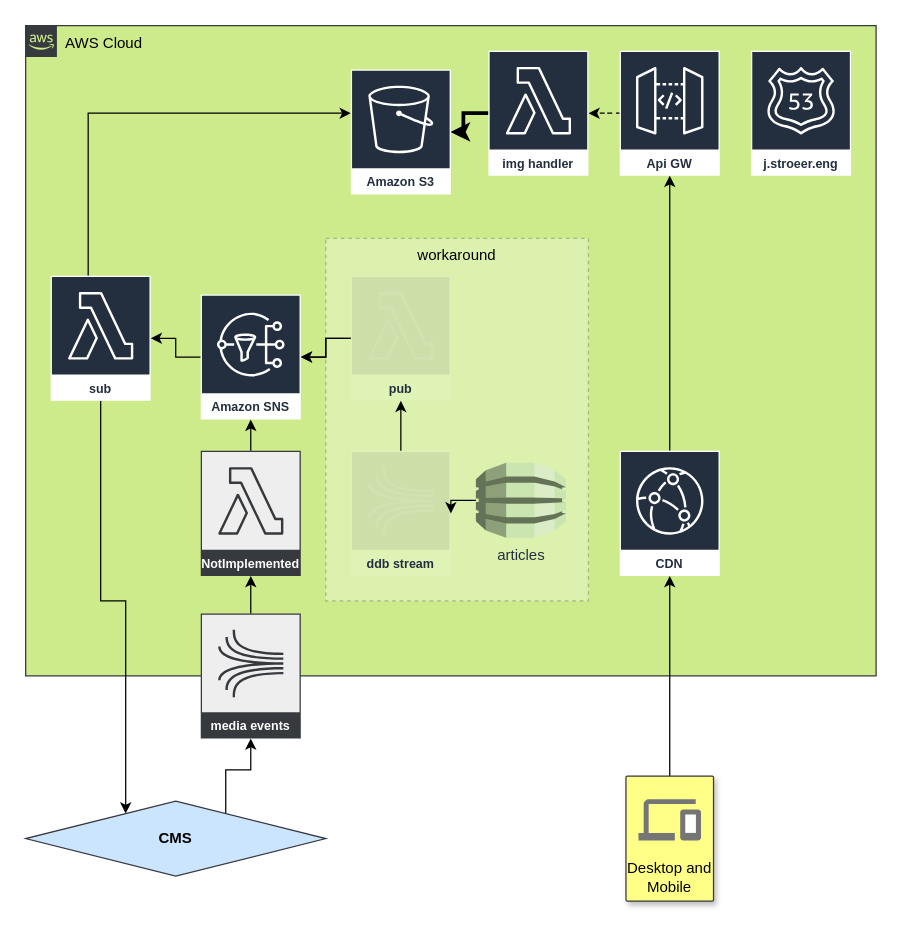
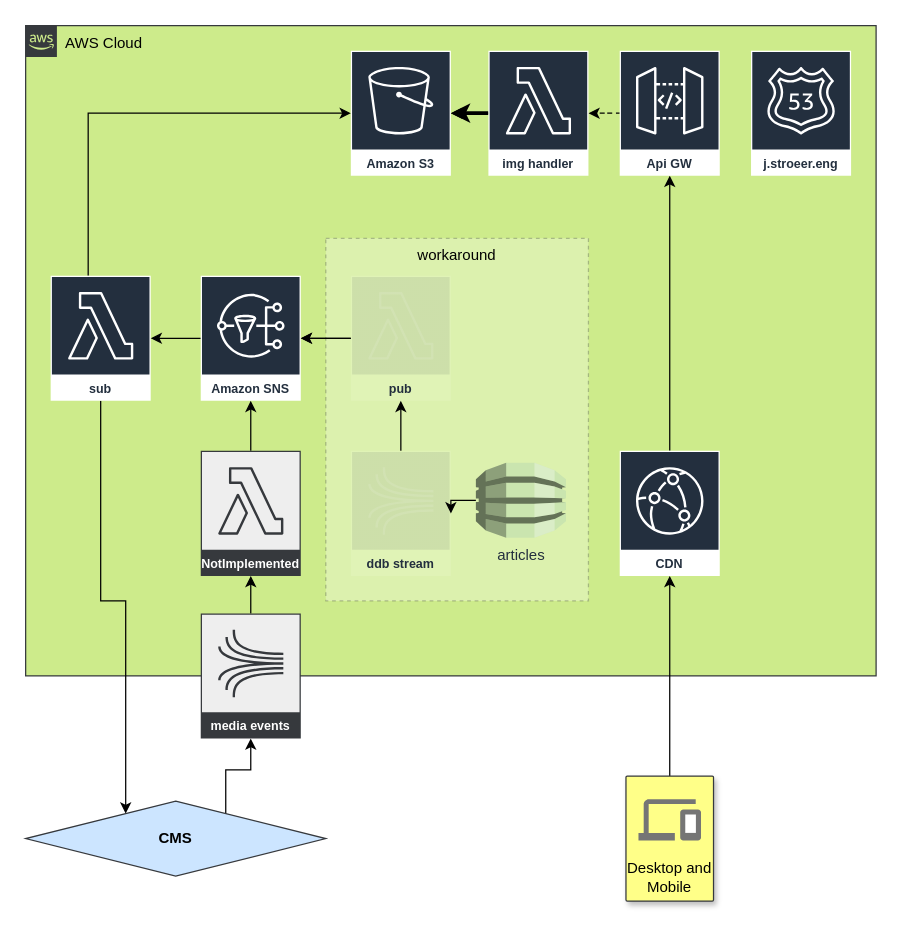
(401, 132) -> (401, 113)
(251, 357) -> (251, 338)
